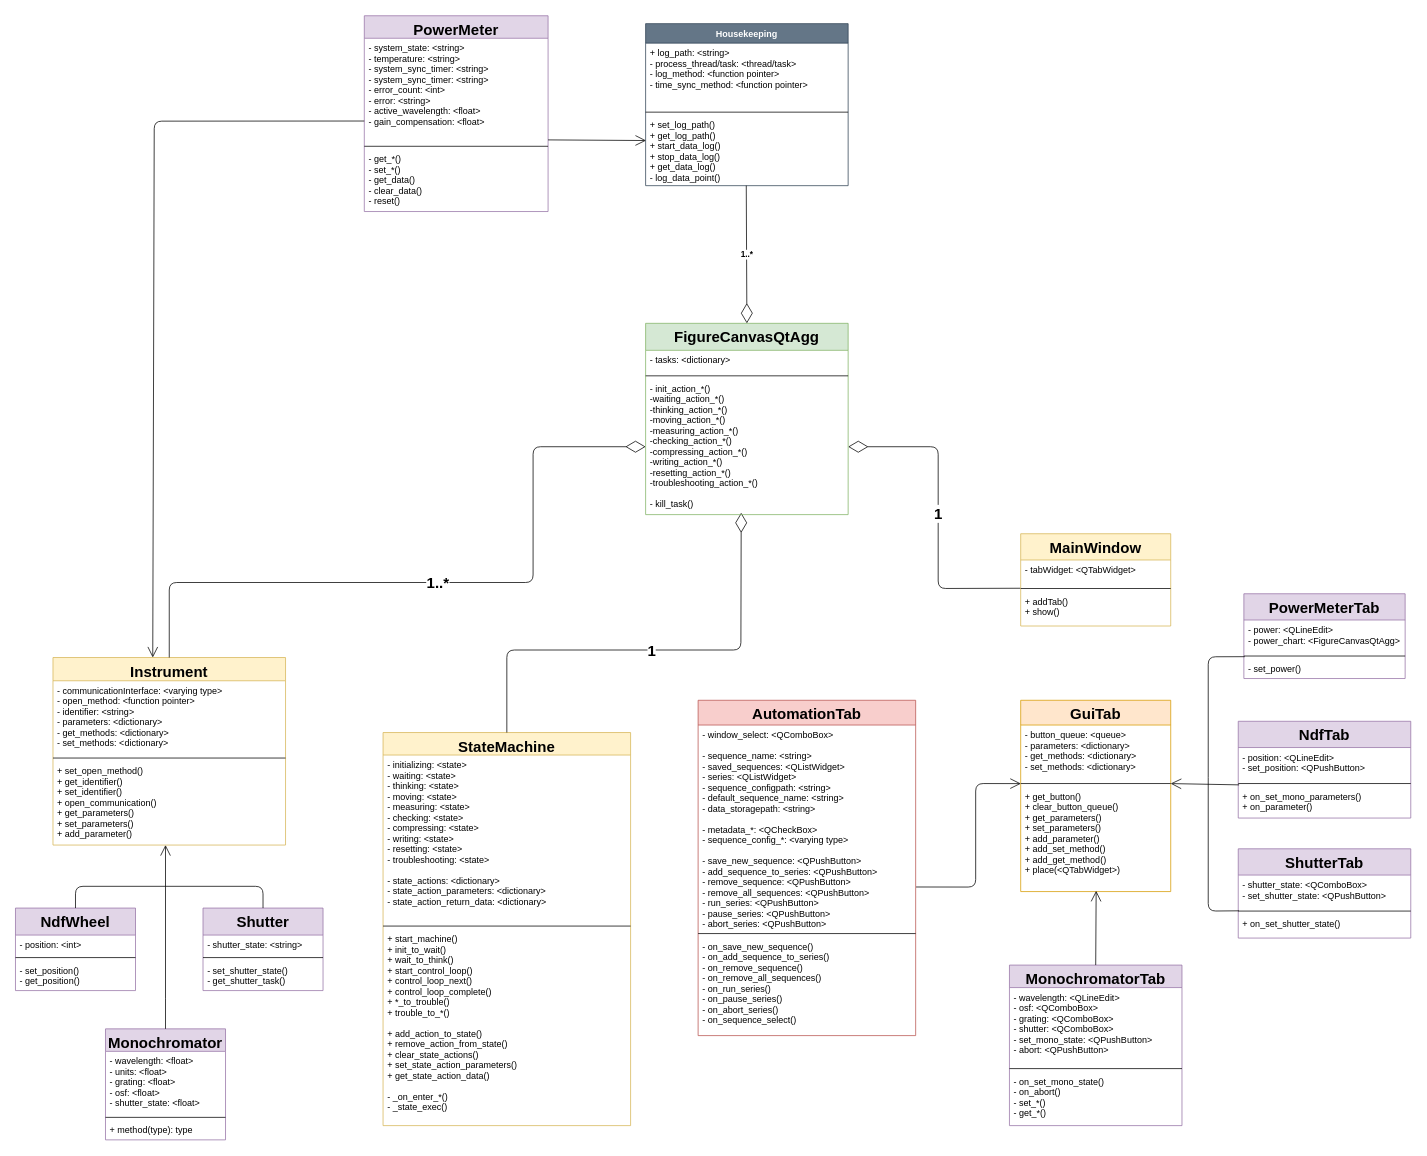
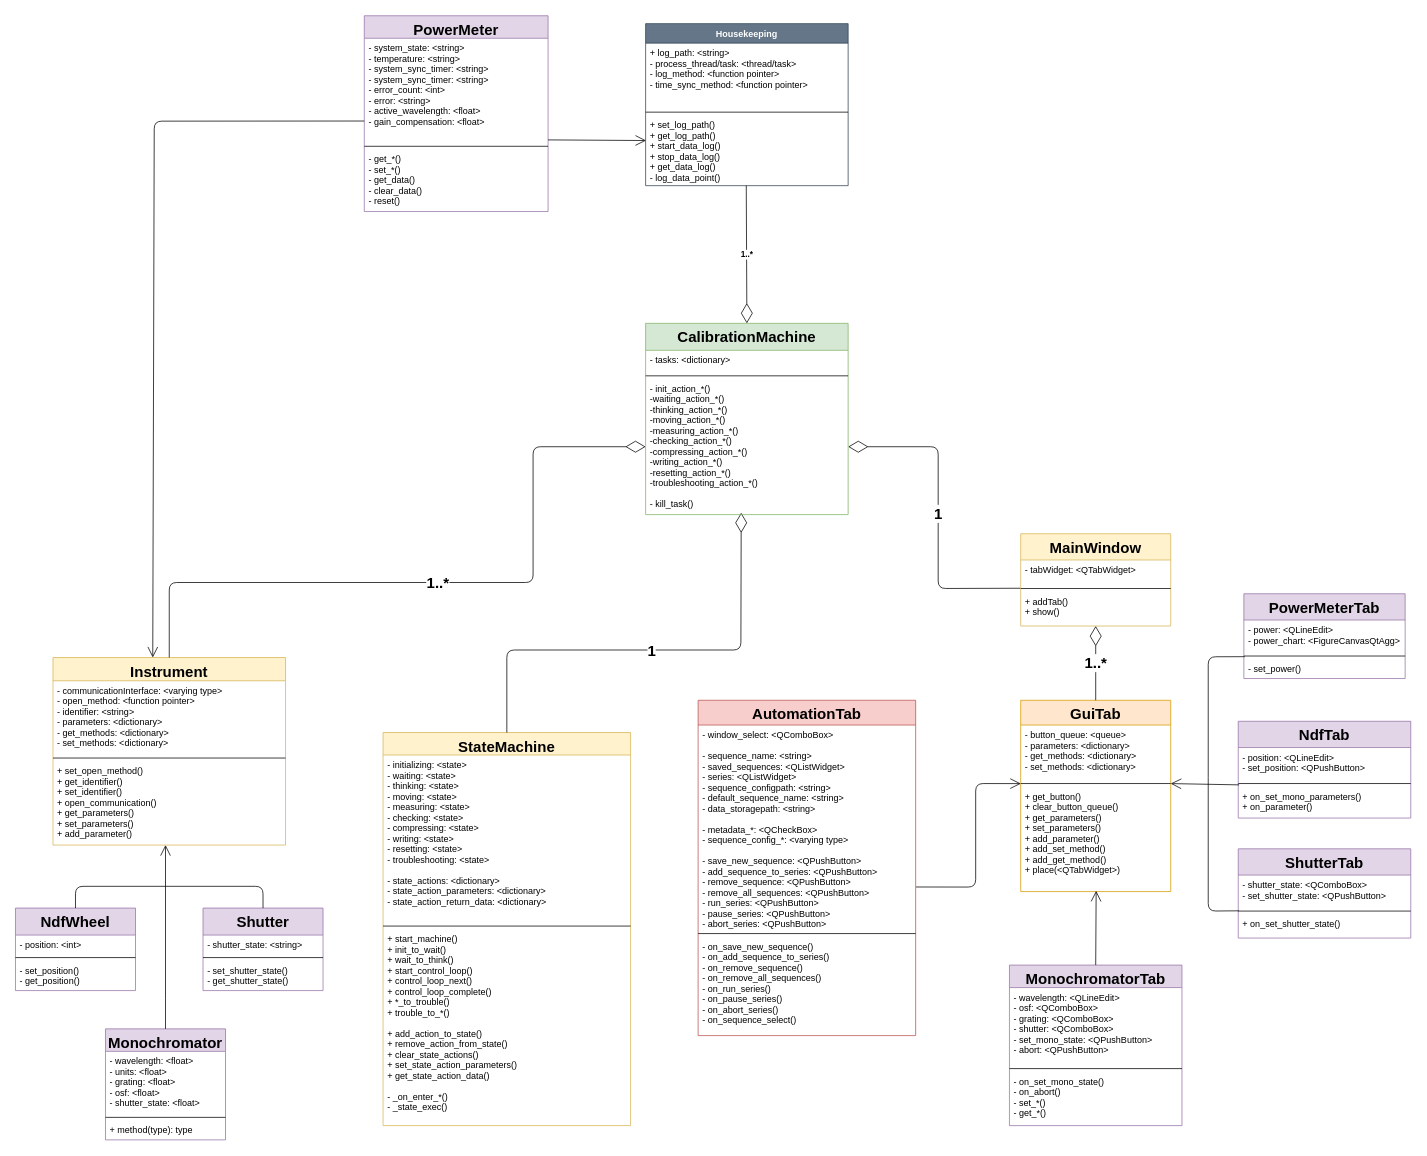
(746, 337) -> (746, 337)
none -> (1095, 682)
(259, 971) -> (259, 971)
